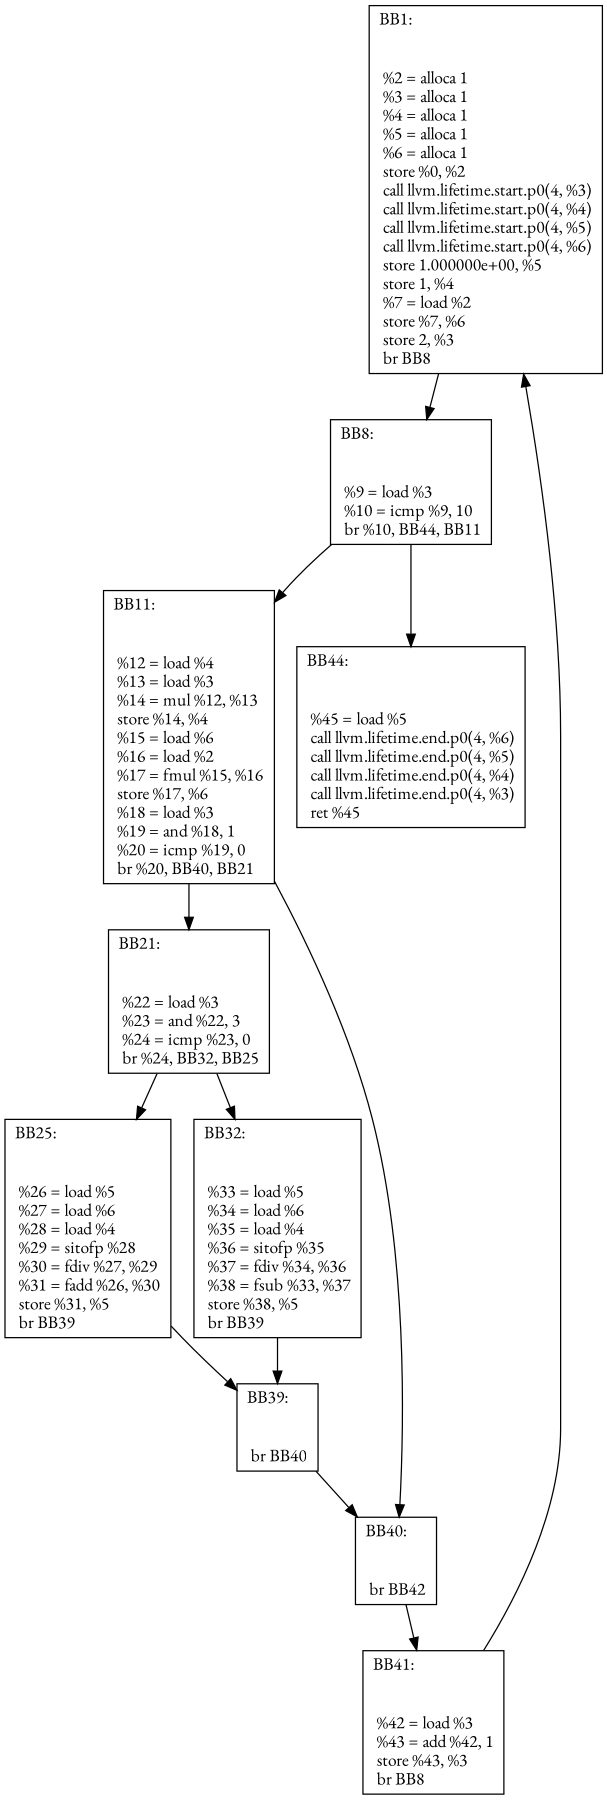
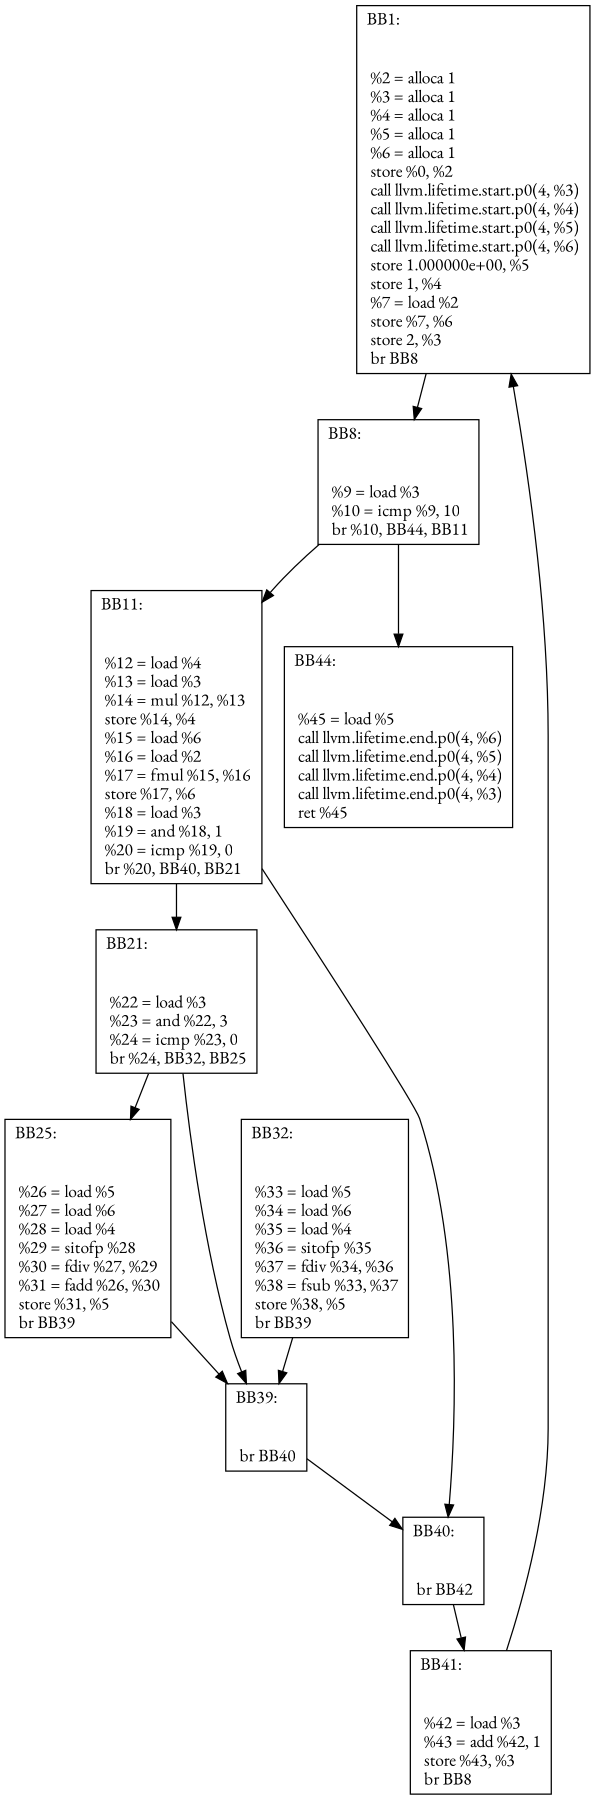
(224, 1091) -> (205, 1224)
